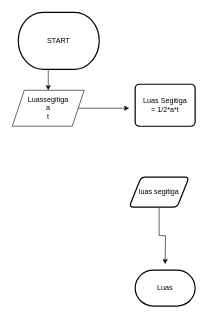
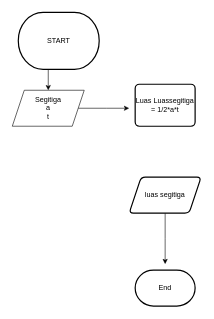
(165, 105) -> (165, 105)
(48, 108) -> (48, 108)
(159, 192) -> (165, 195)
(165, 288) -> (165, 288)
